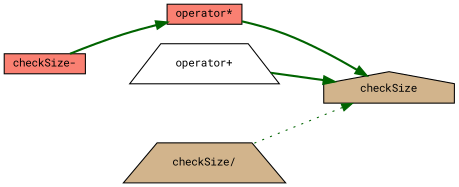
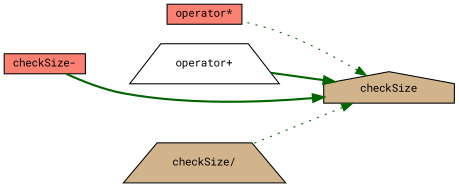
(113, 38) -> (188, 101)
(302, 41) -> (302, 41)
